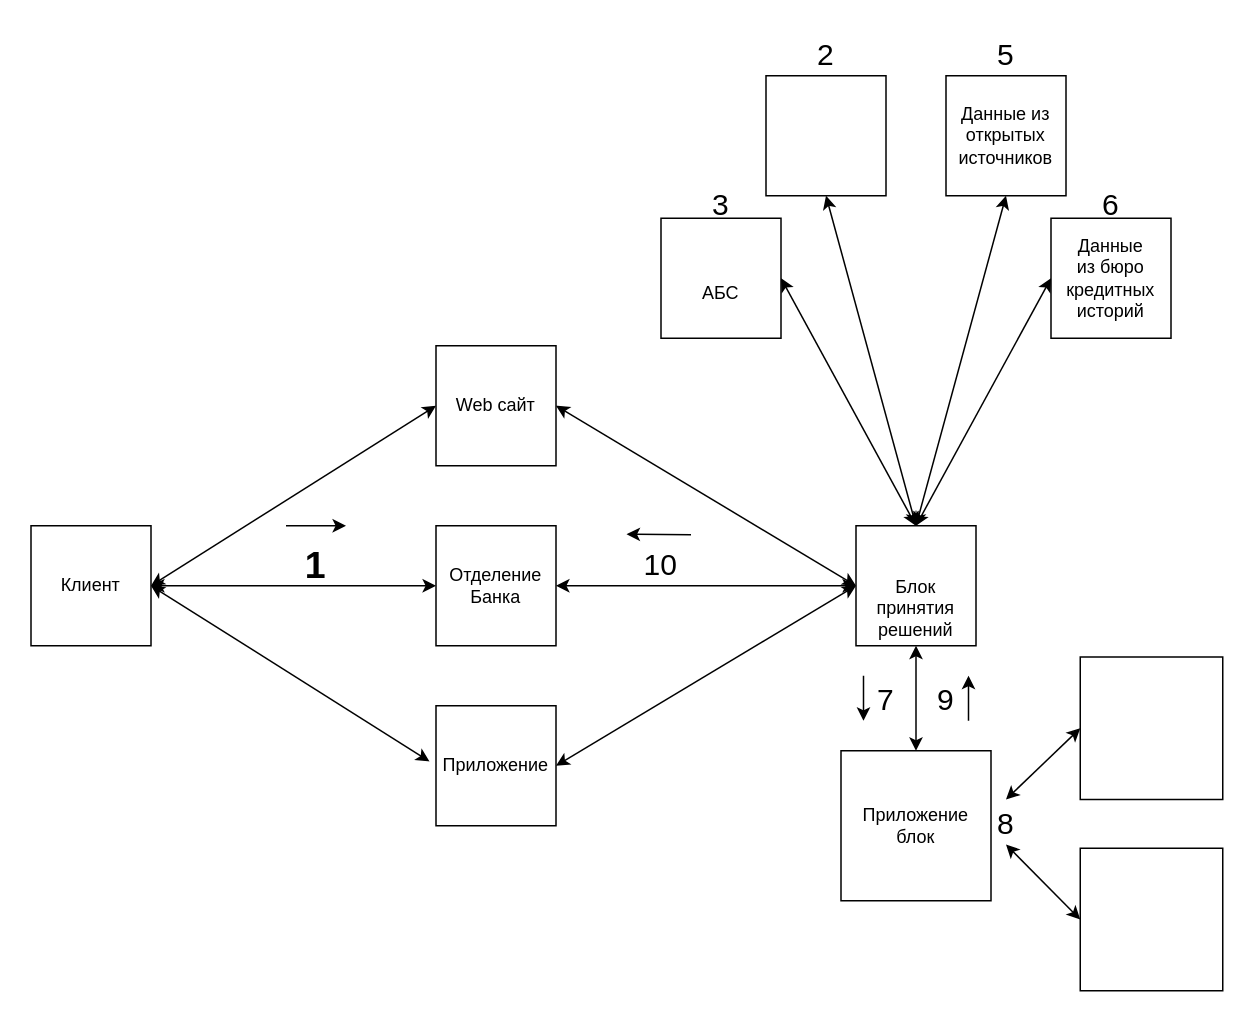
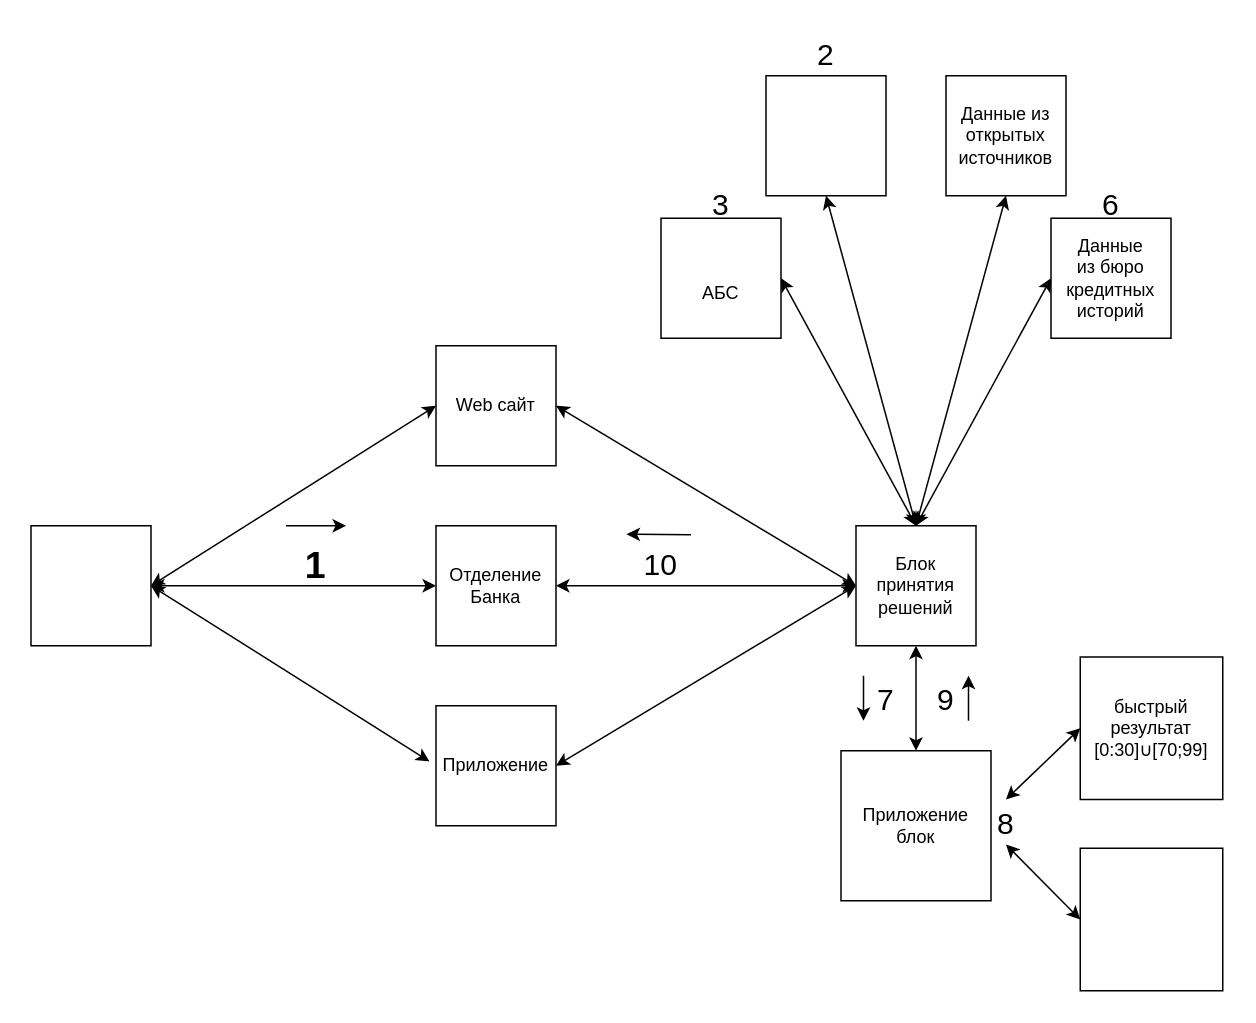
(1006, 53) -> none
(91, 586) -> none
(916, 608) -> (916, 586)
none -> (1151, 728)
